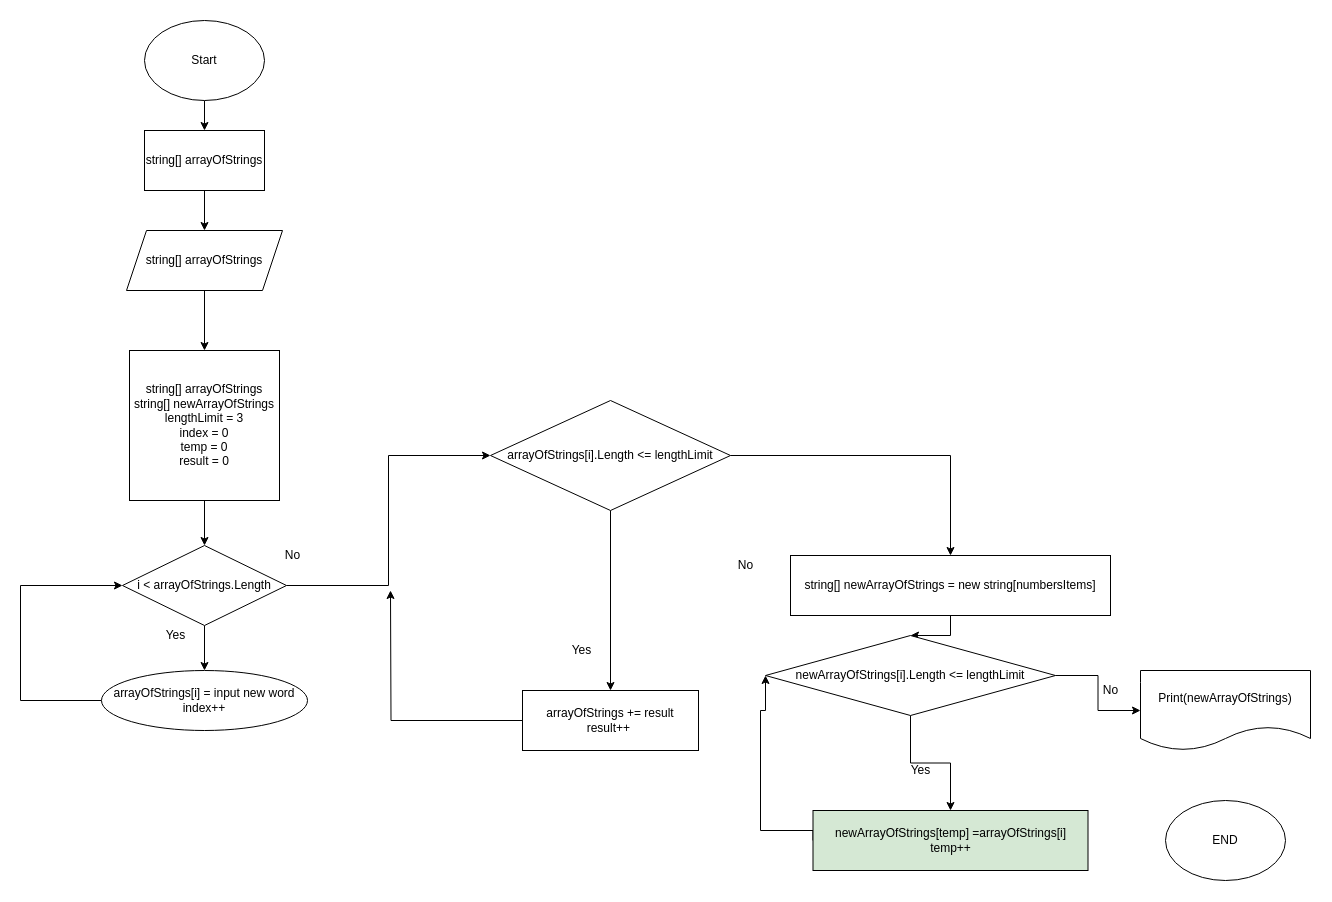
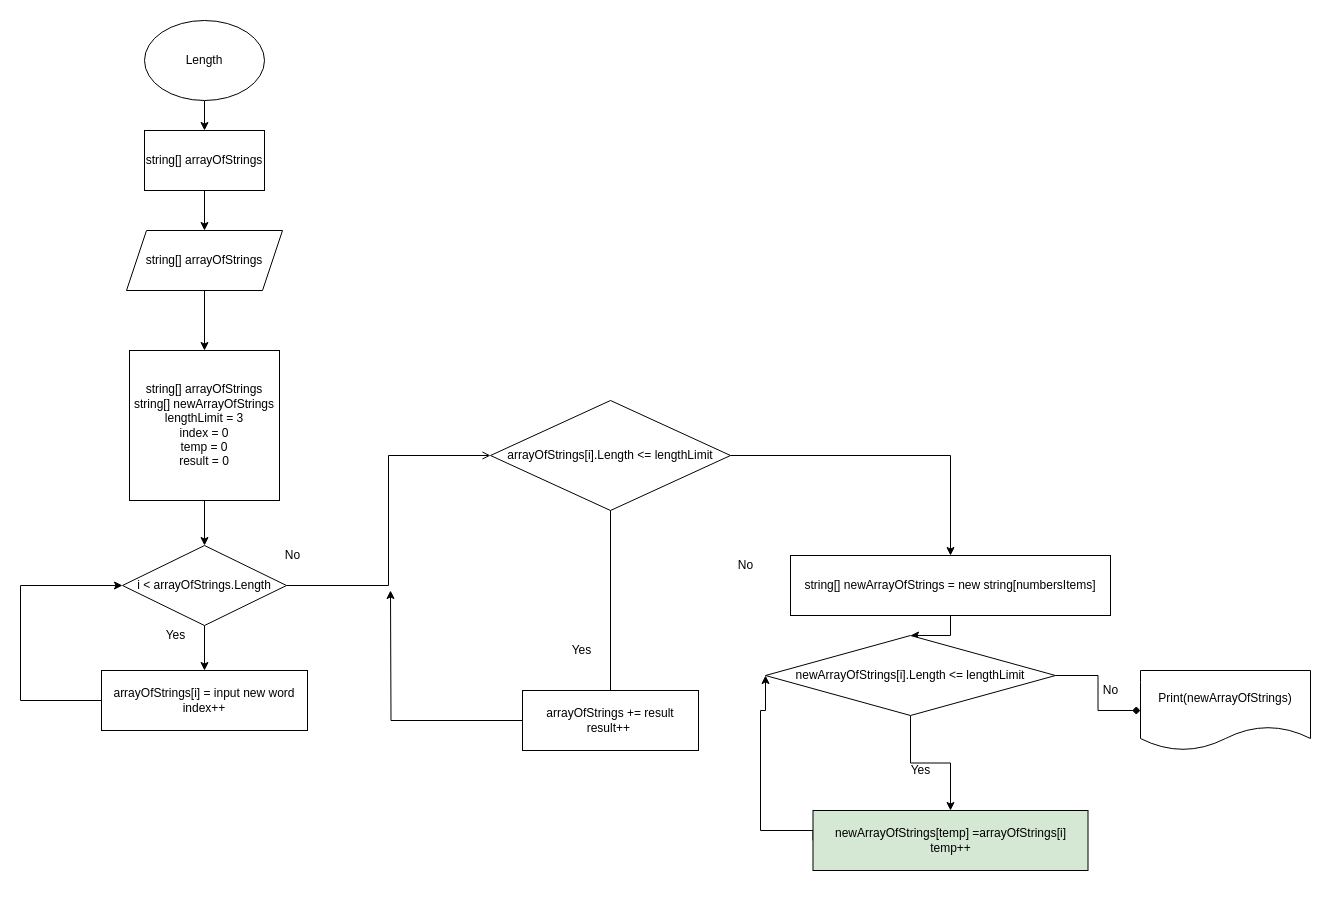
(205, 61) -> (205, 61)
(482, 456) -> (483, 456)
(611, 682) -> (611, 685)
(205, 701) -> (205, 701)
(1132, 711) -> (1132, 711)
(1226, 841) -> none
